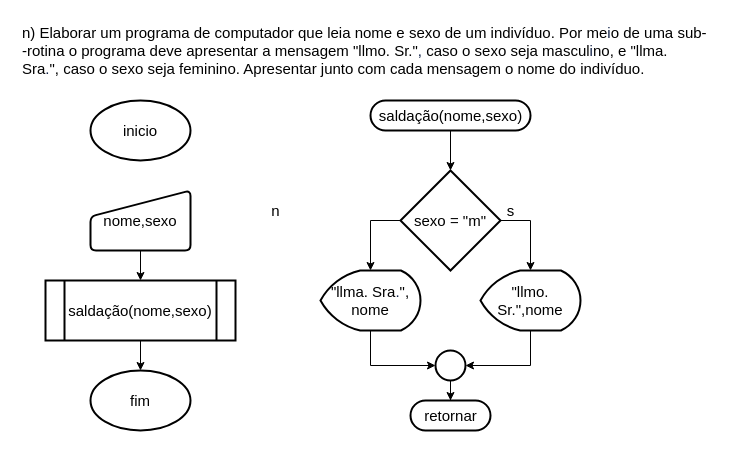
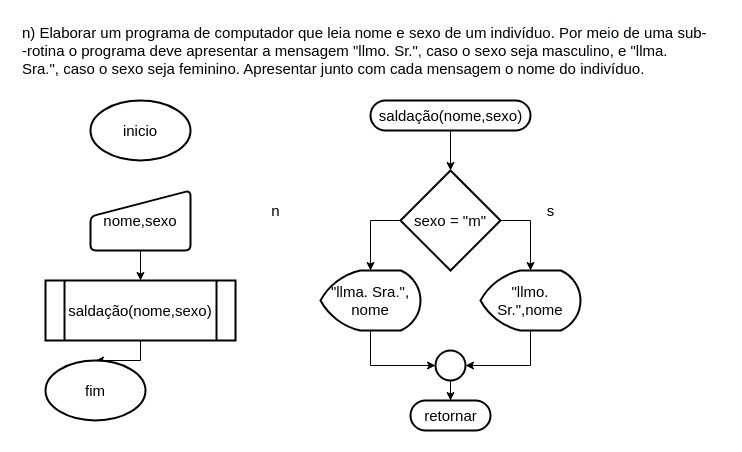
(511, 211) -> (551, 211)
(141, 401) -> (96, 391)
